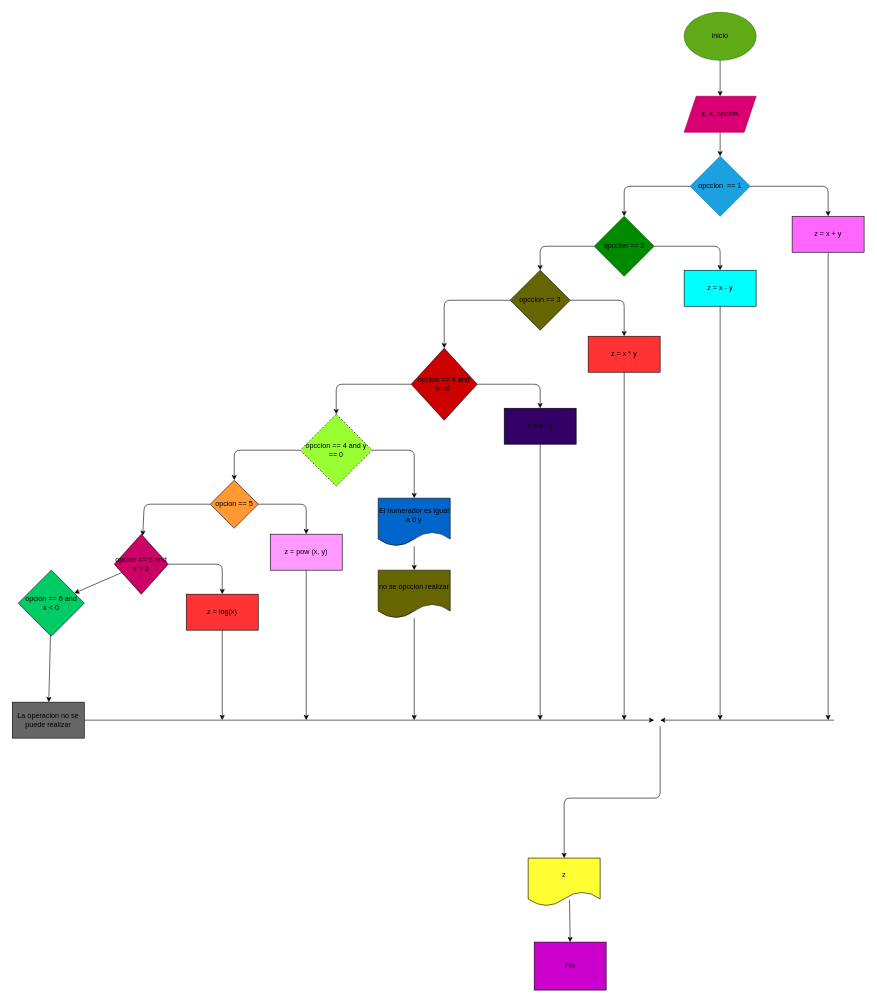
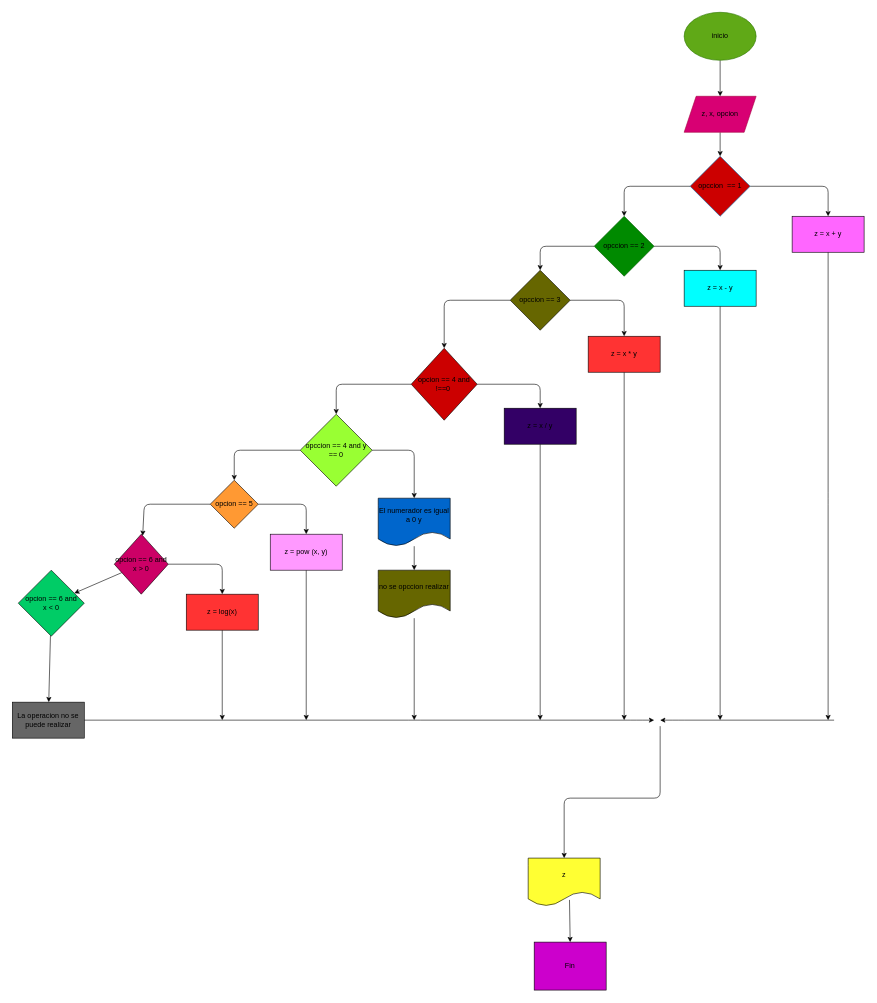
(720, 186) -> (720, 186)
(336, 450) -> (336, 450)
